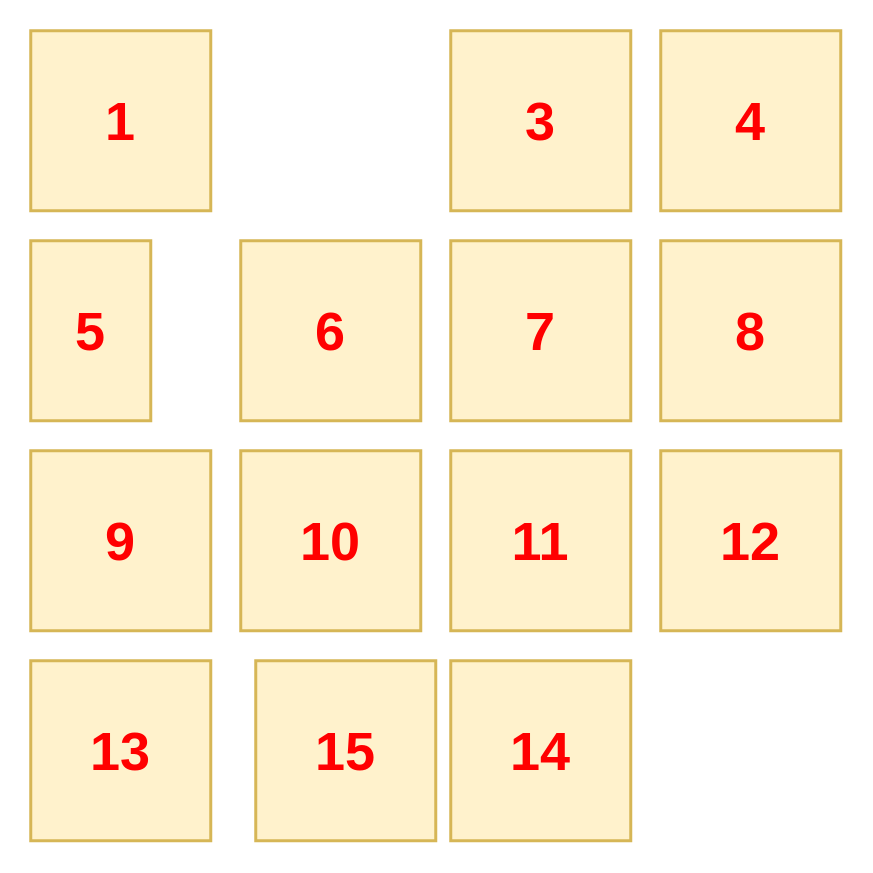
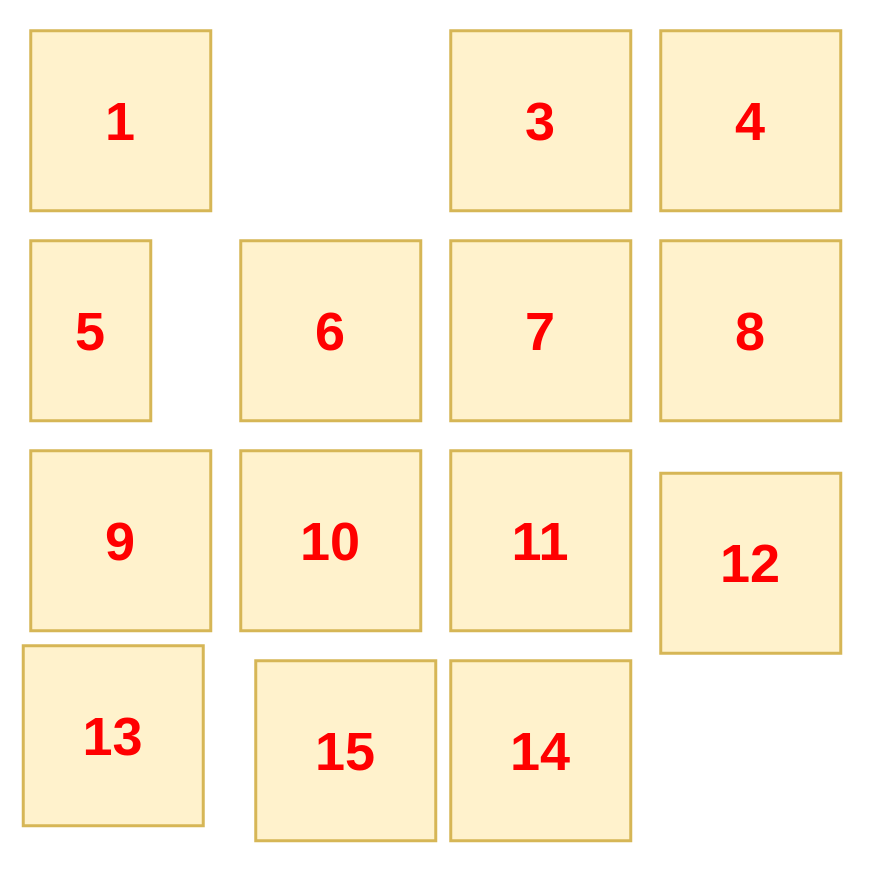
(751, 541) -> (751, 563)
(121, 751) -> (113, 736)
